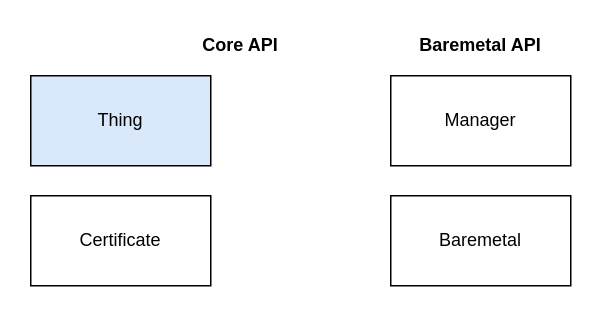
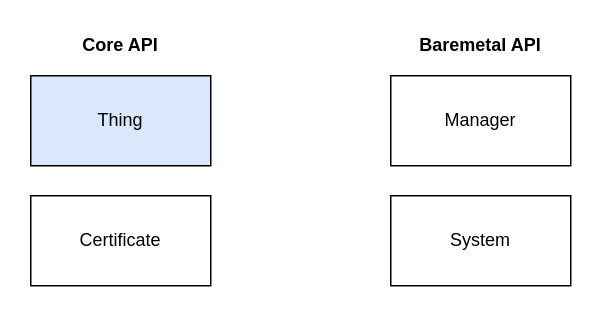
(241, 46) -> (121, 46)
(481, 241) -> (481, 241)
